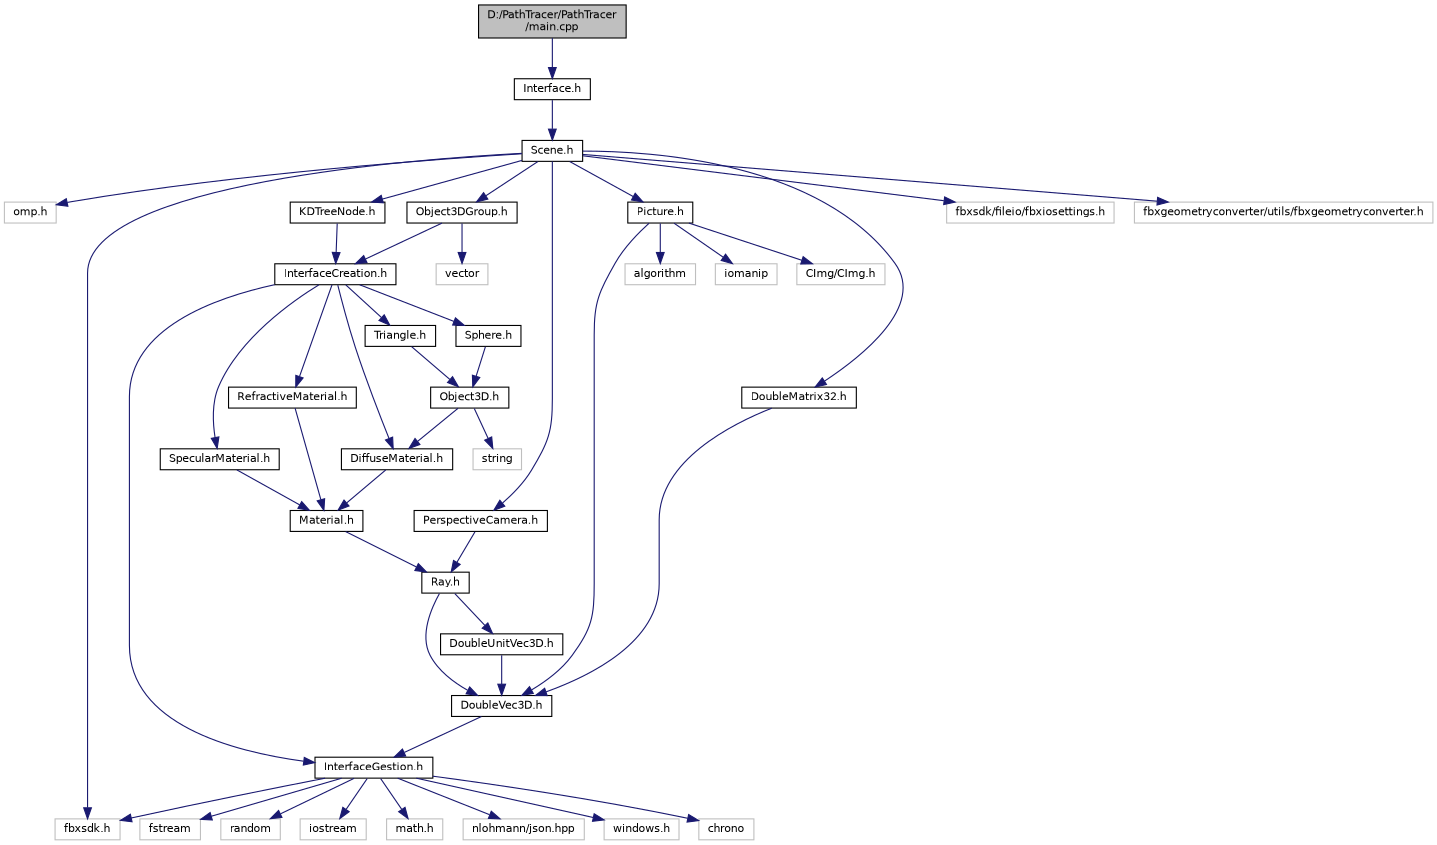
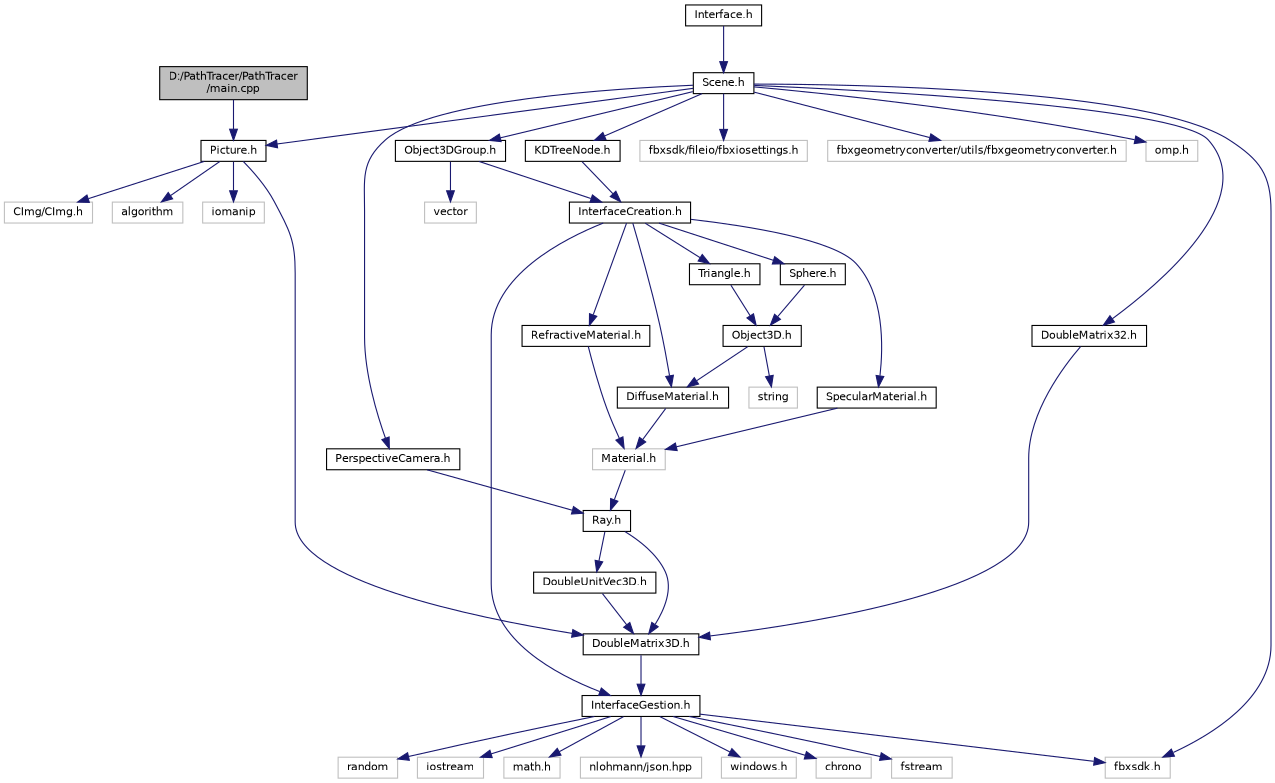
(552, 53) -> (233, 114)
(327, 521) -> (629, 459)
(502, 706) -> (641, 644)
